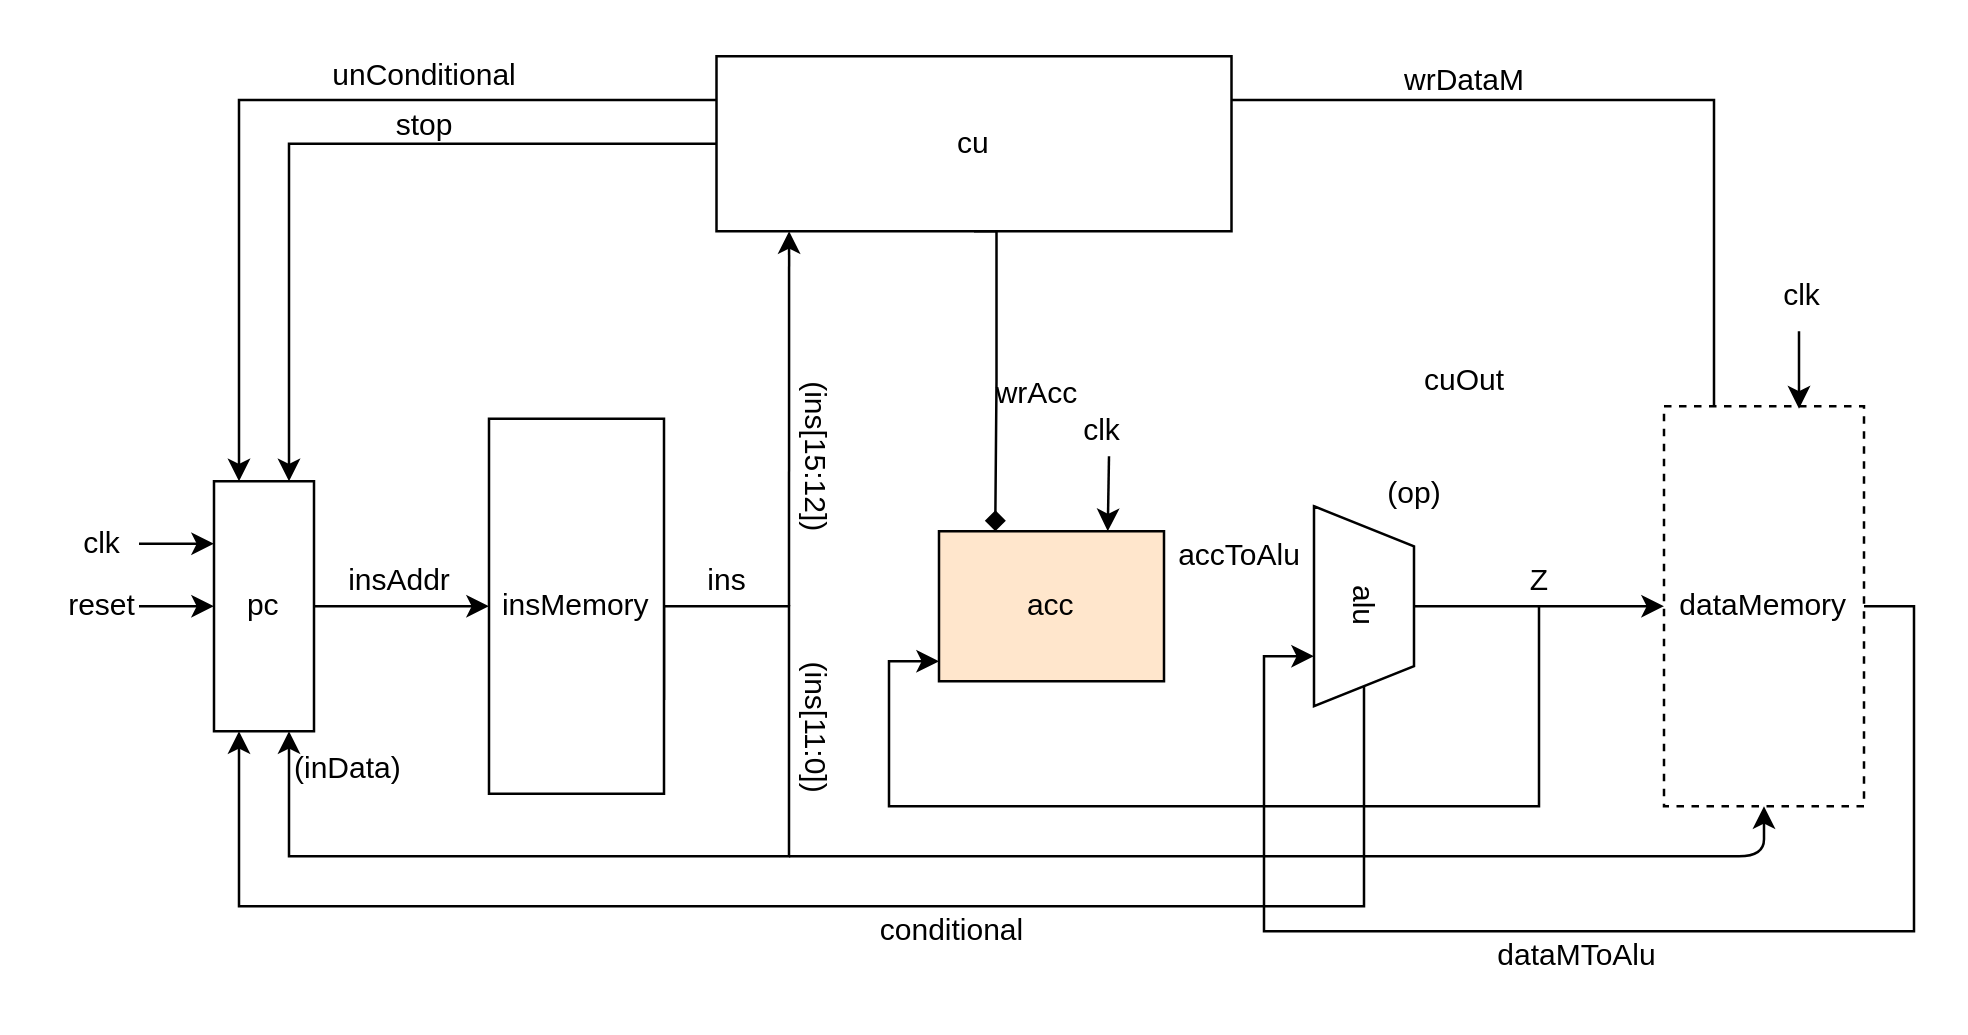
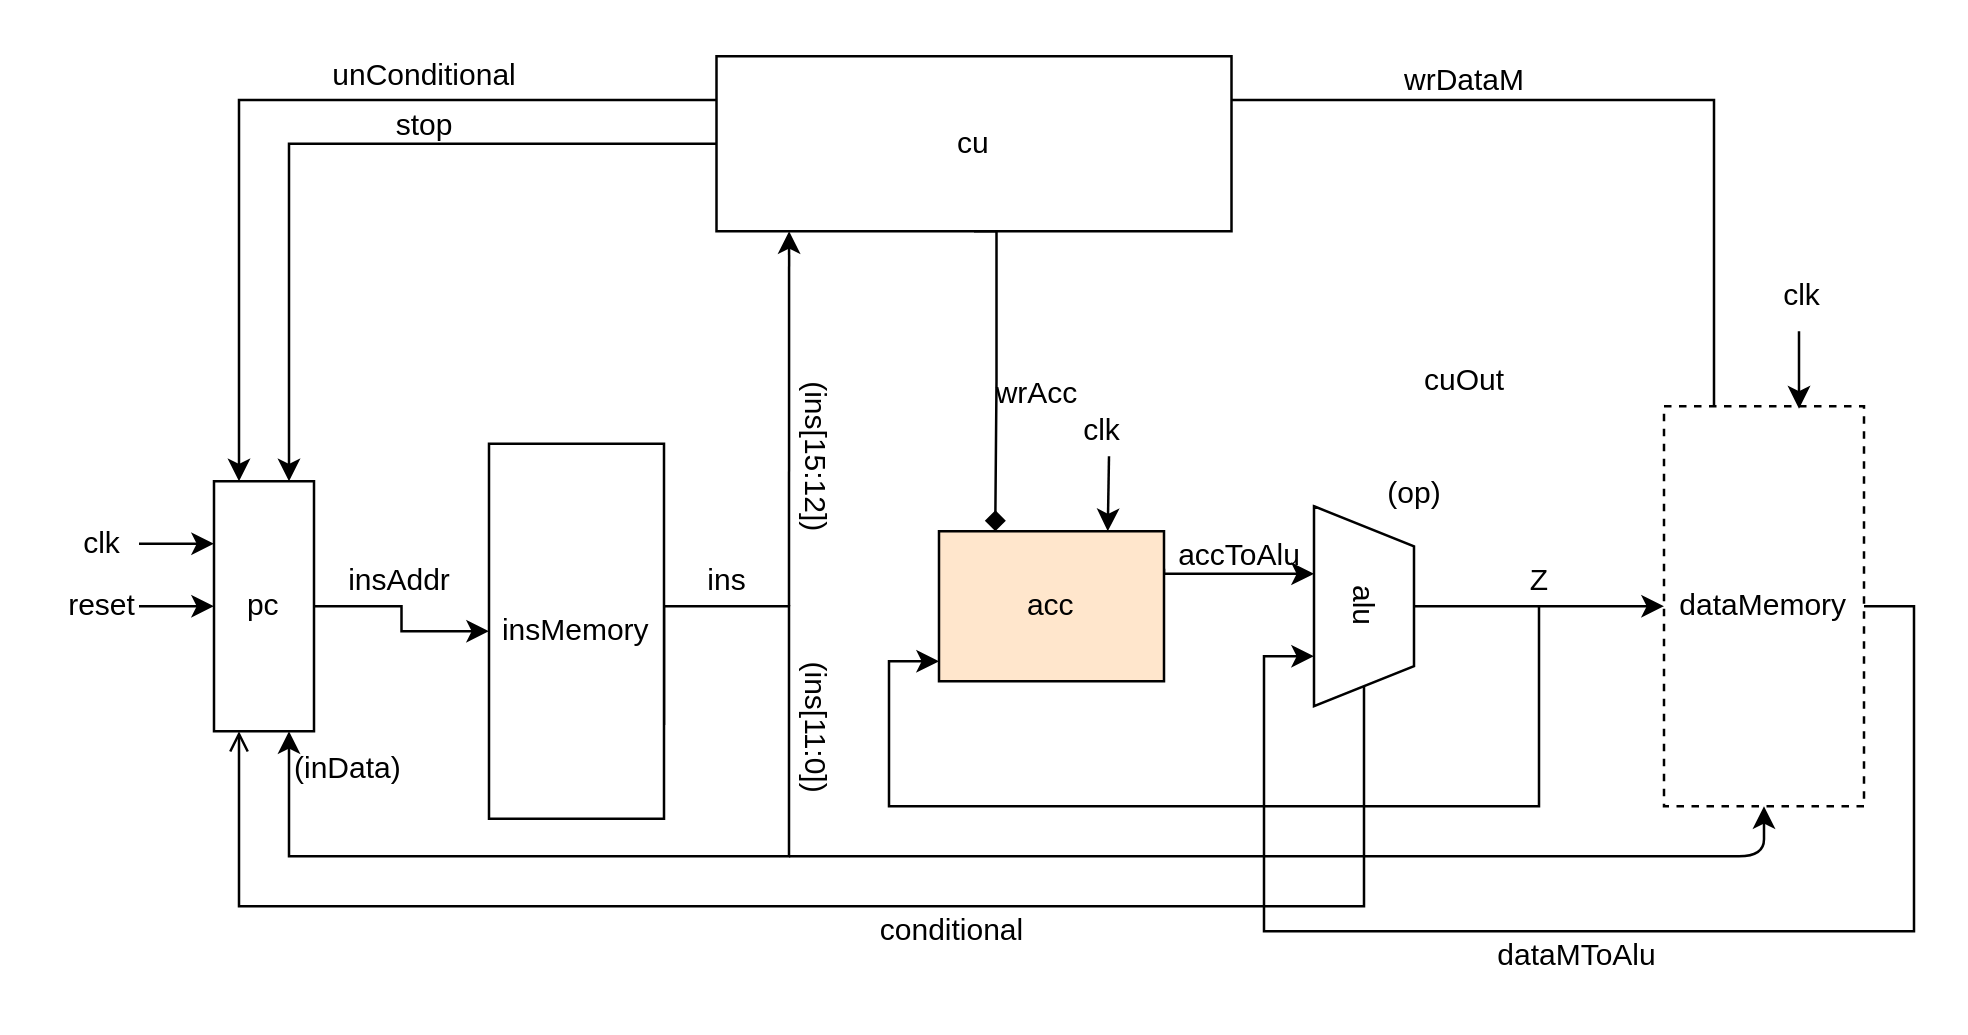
none -> (1229, 574)
(576, 606) -> (576, 631)
(239, 749) -> (239, 745)
